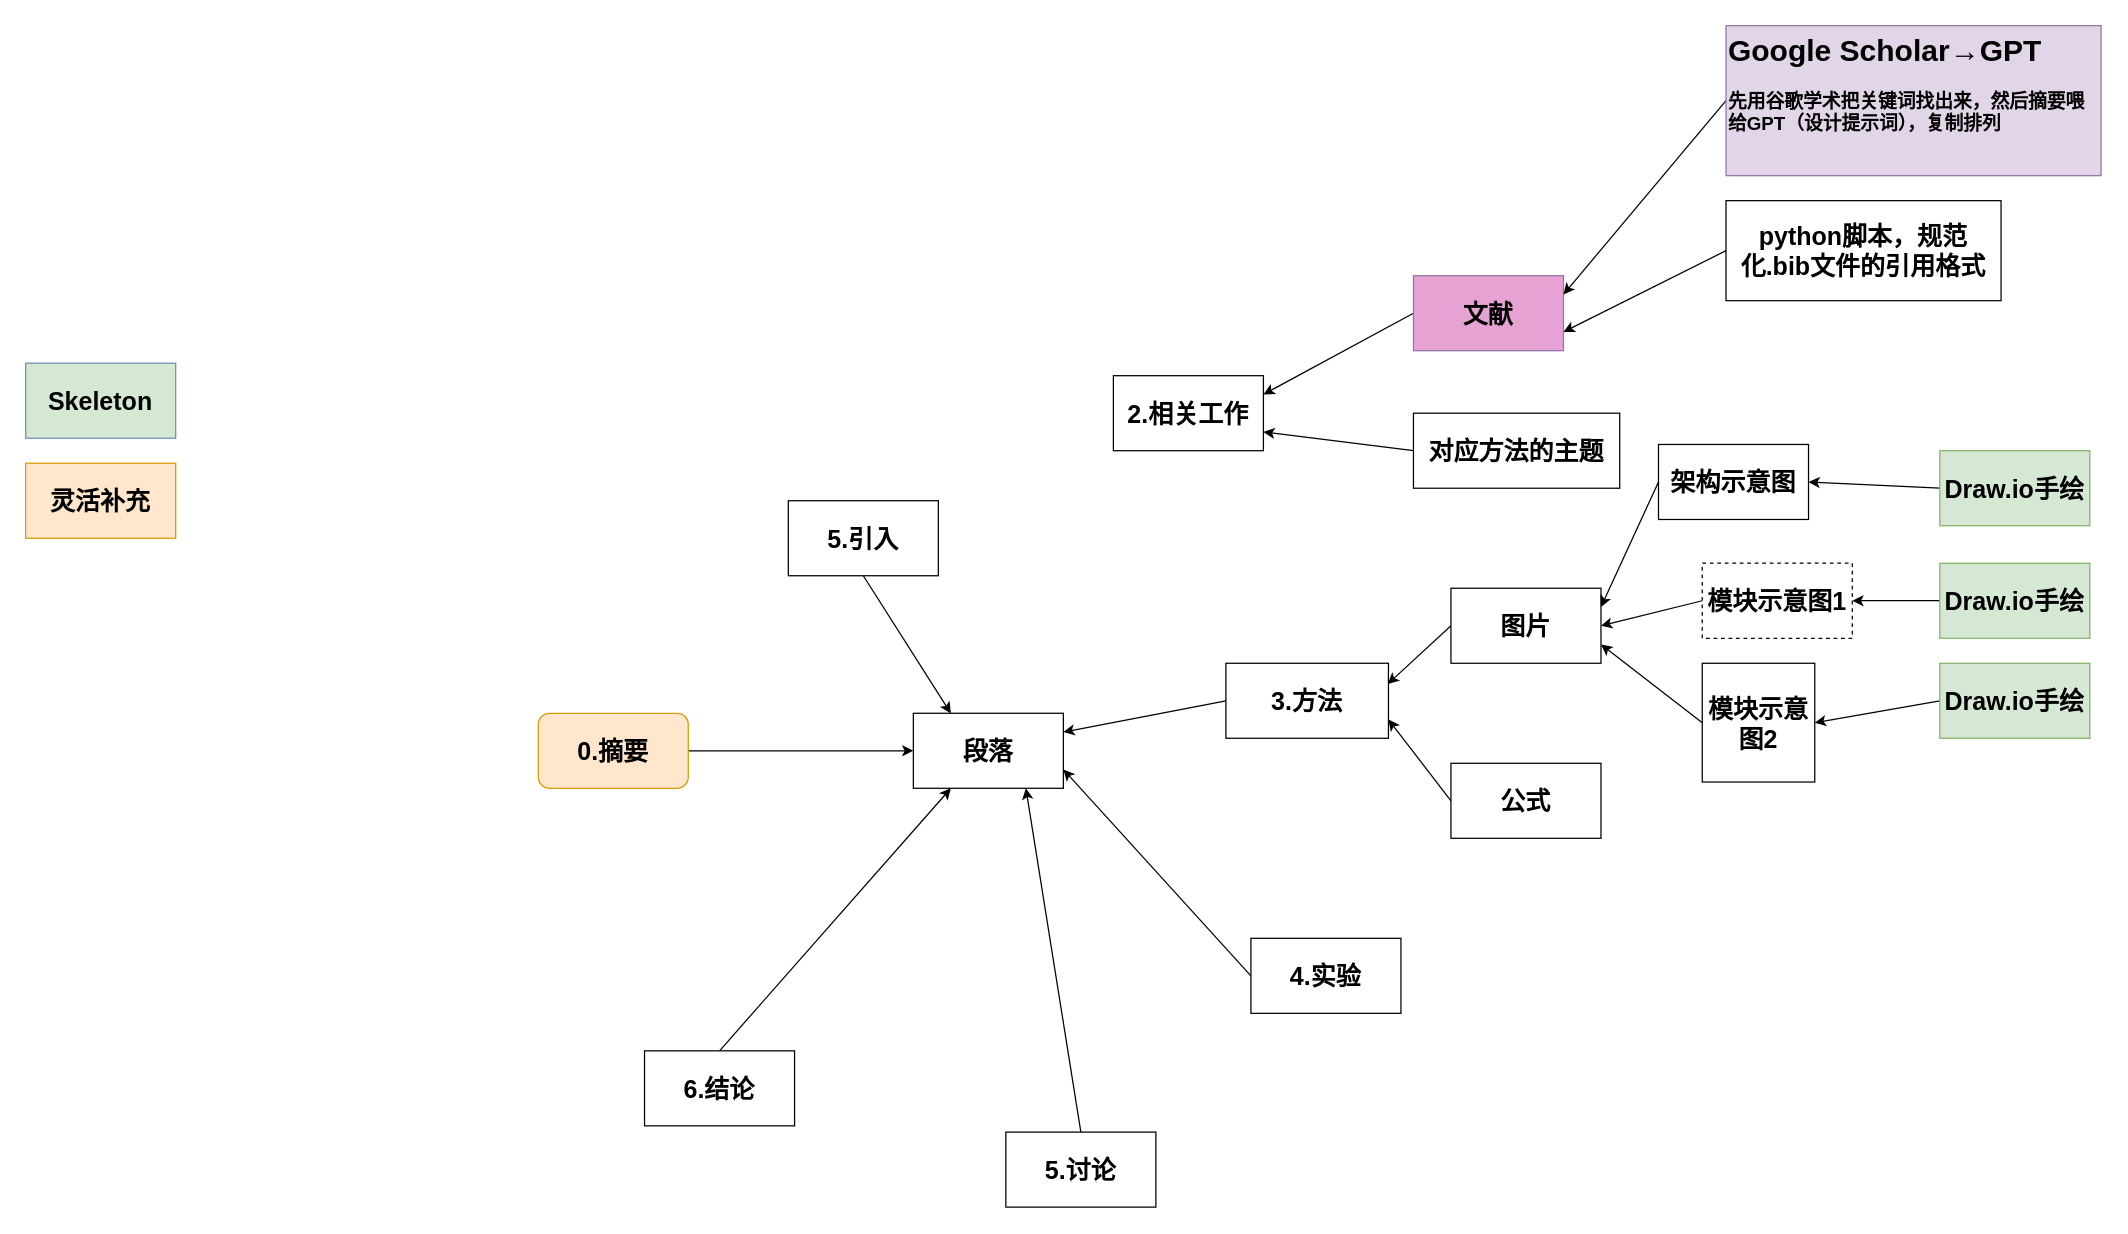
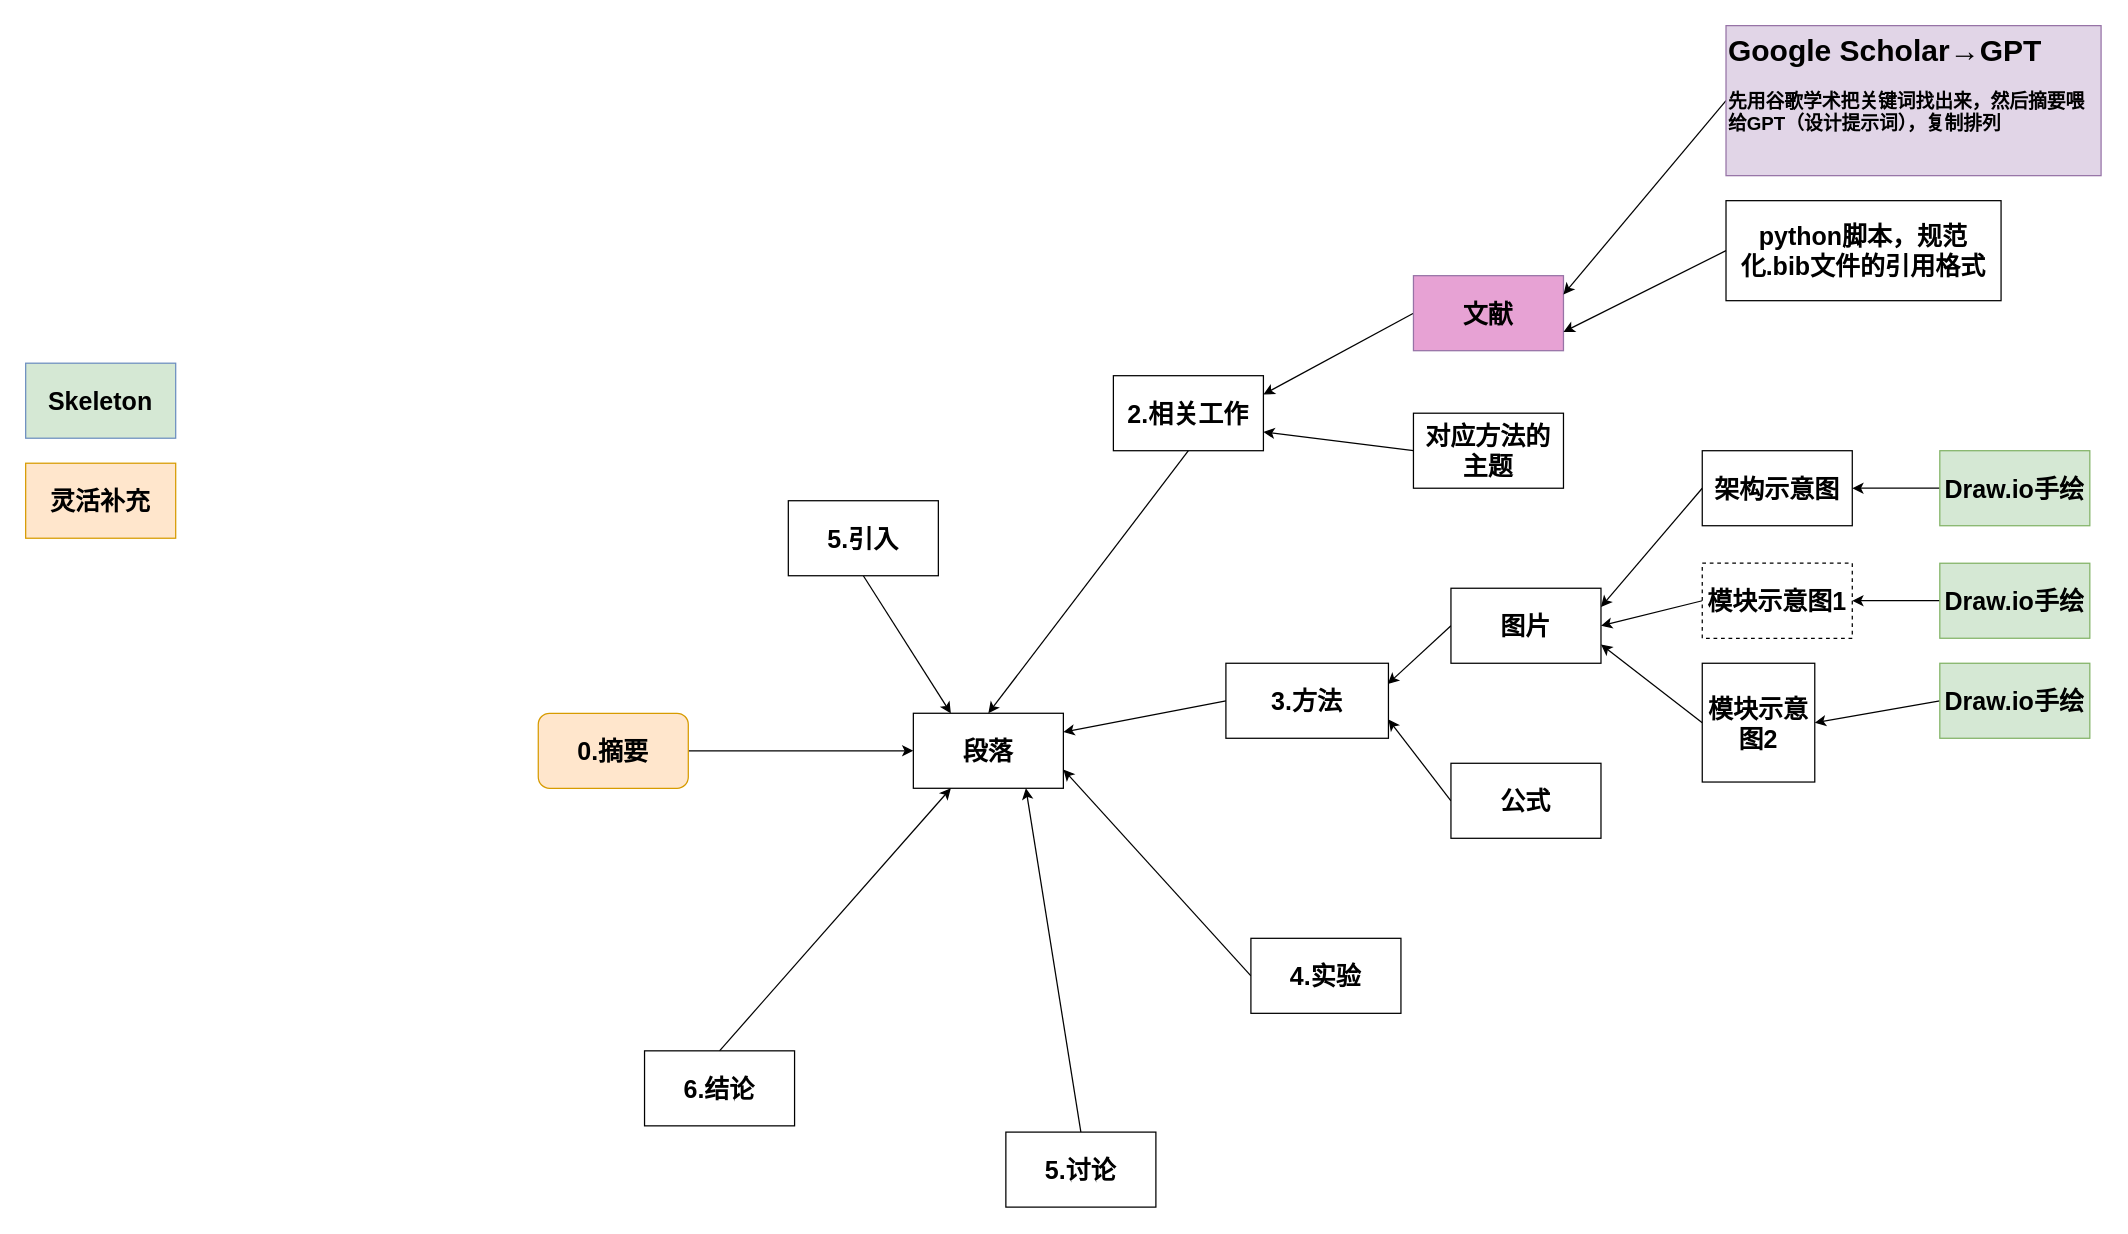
(1516, 451) -> (1488, 451)
(1733, 482) -> (1777, 488)
none -> (1091, 579)
